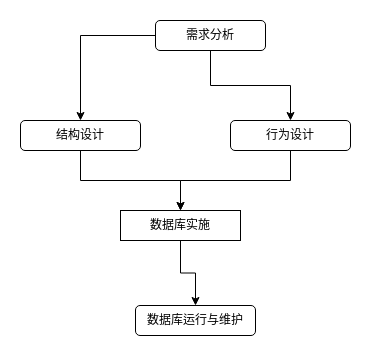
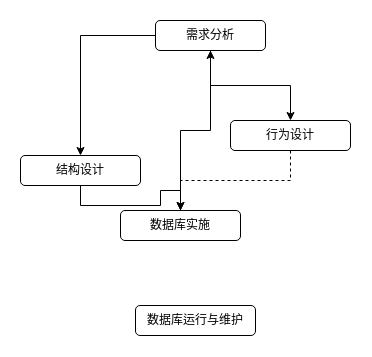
(81, 136) -> (81, 171)
(251, 181) -> (251, 181)
(181, 226) -> (181, 226)
(185, 273) -> (193, 131)
